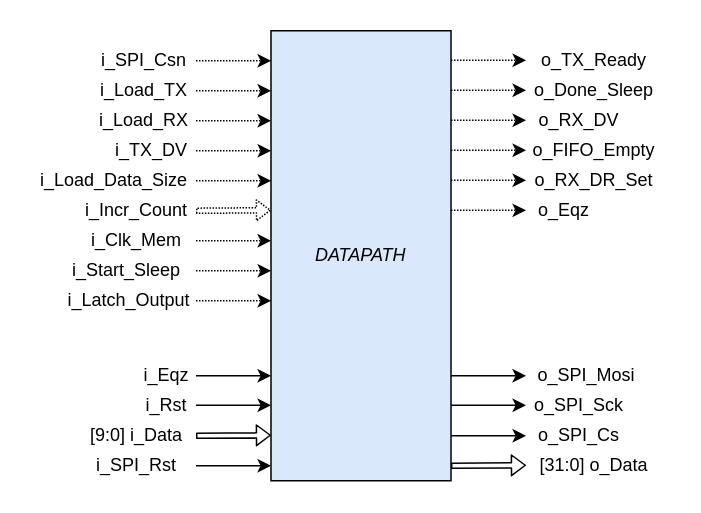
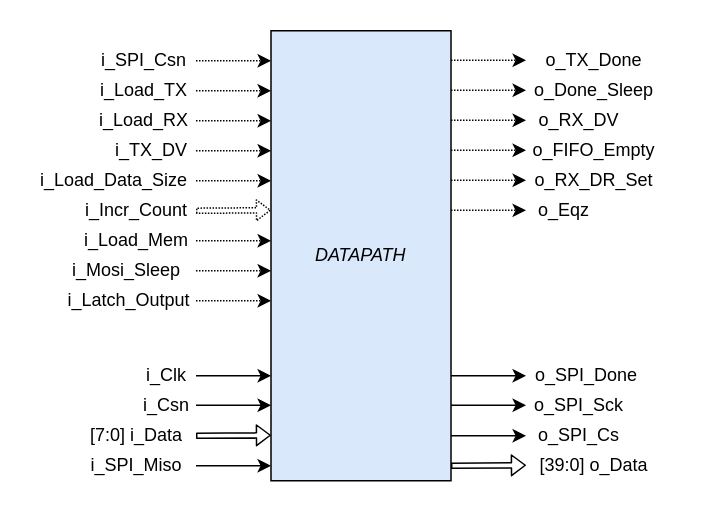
(594, 61) -> (594, 61)
(137, 241) -> (137, 241)
(129, 271) -> (129, 271)
(167, 376) -> (167, 376)
(587, 376) -> (587, 376)
(167, 406) -> (167, 406)
(137, 436) -> (137, 436)
(137, 466) -> (137, 466)
(594, 466) -> (594, 466)
